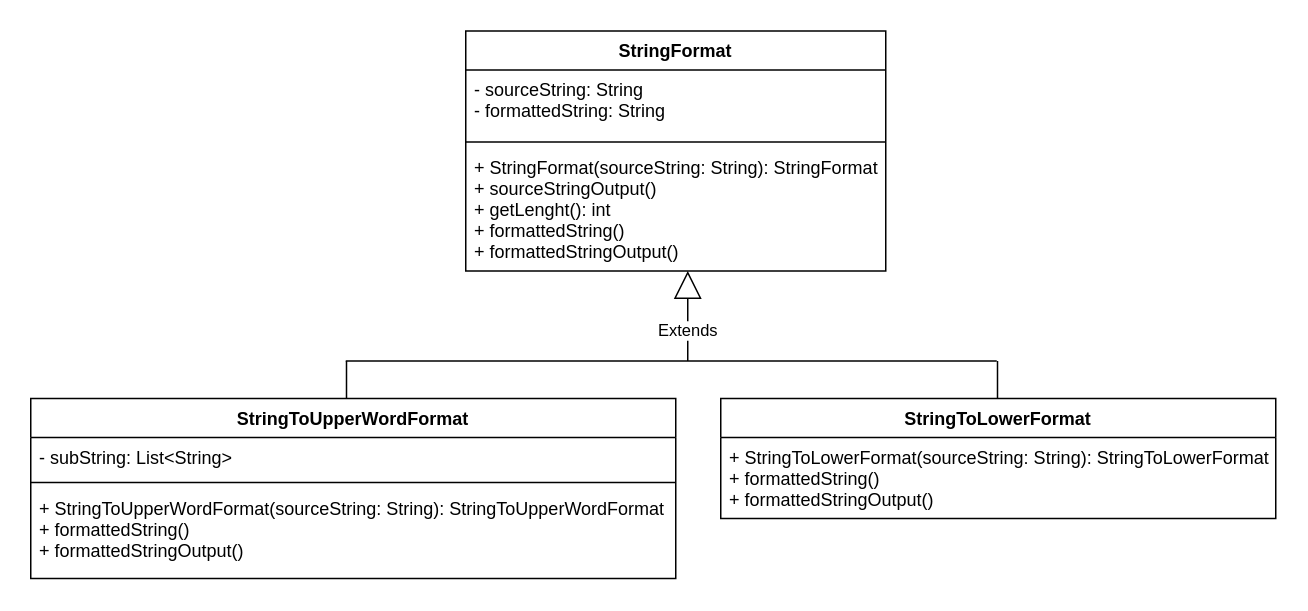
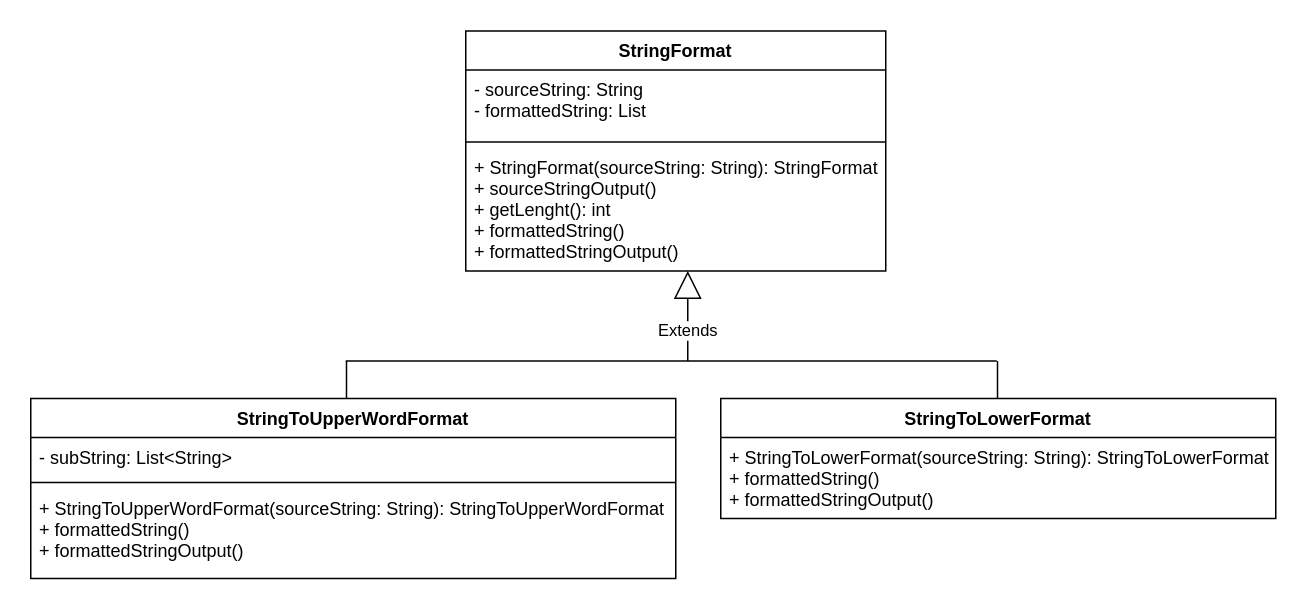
(573, 90) -> (573, 90)
